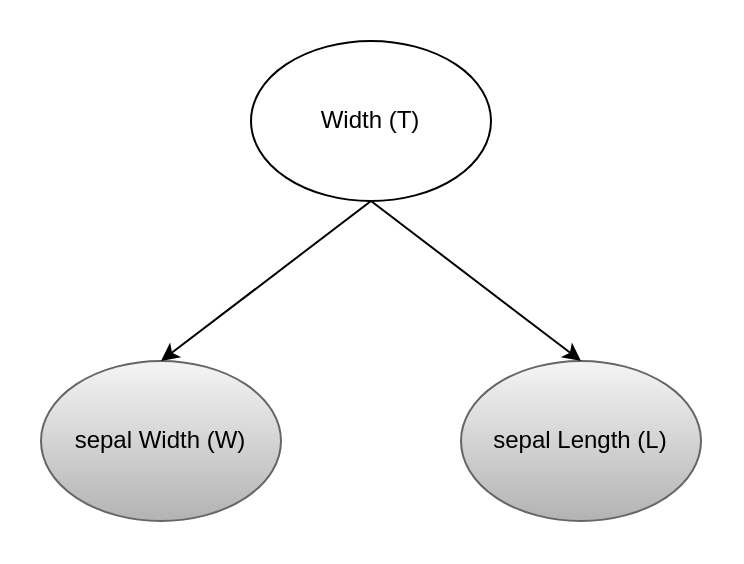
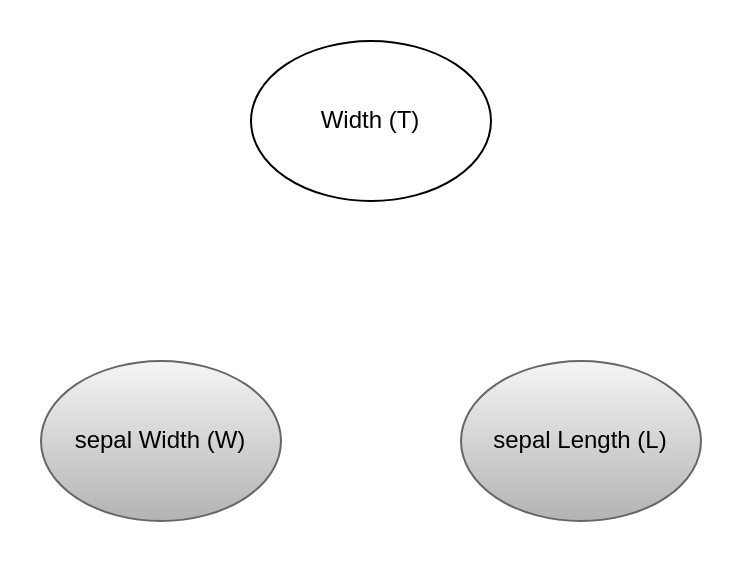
(271, 277) -> none
(471, 277) -> none
